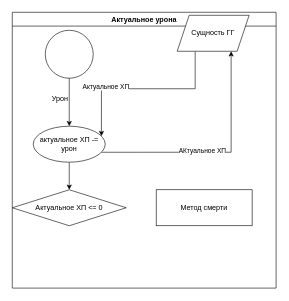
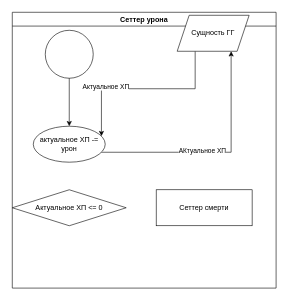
(144, 20) -> (144, 20)
(60, 99) -> none
(69, 184) -> none
(204, 208) -> (204, 208)
